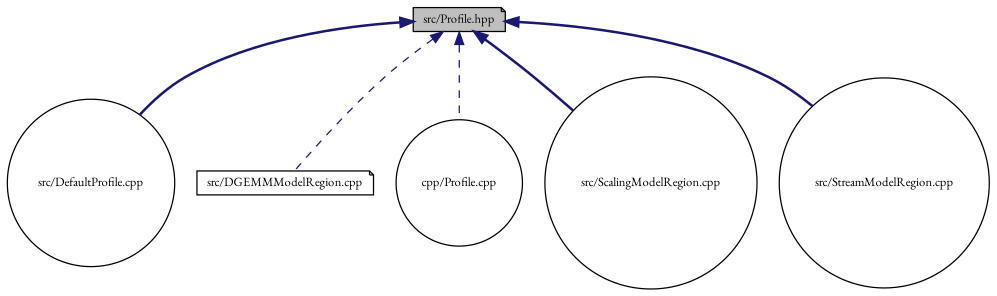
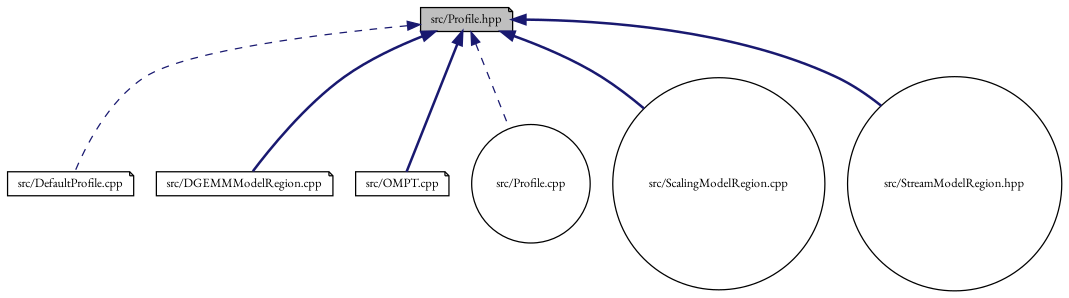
(261, 46) -> (215, 53)
(360, 101) -> (327, 90)
(91, 183) -> (71, 184)
(459, 183) -> (531, 184)
(884, 183) -> (955, 184)
none -> (402, 184)
